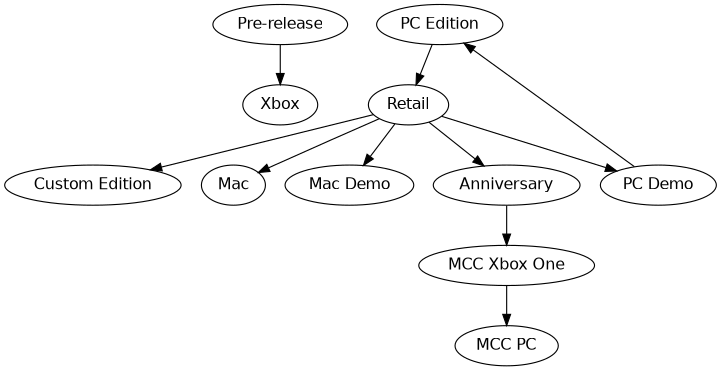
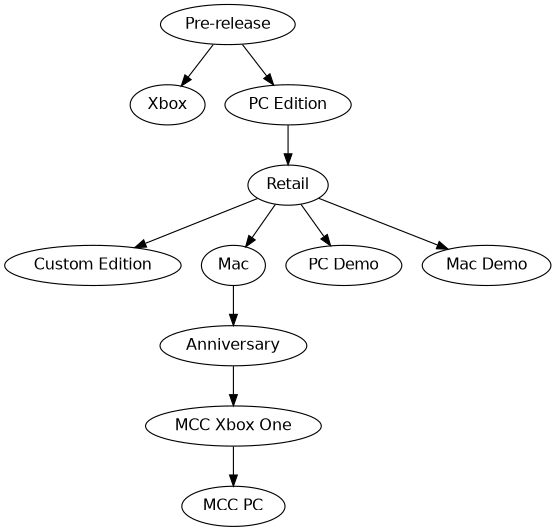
(554, 108) -> (255, 60)
(452, 140) -> (233, 300)
